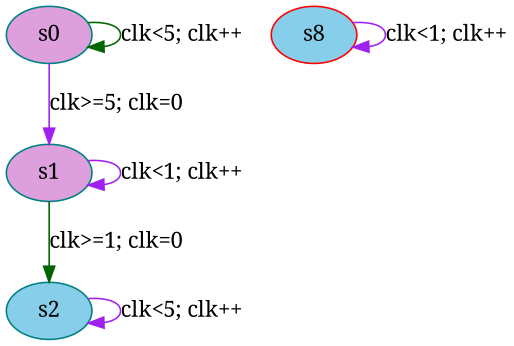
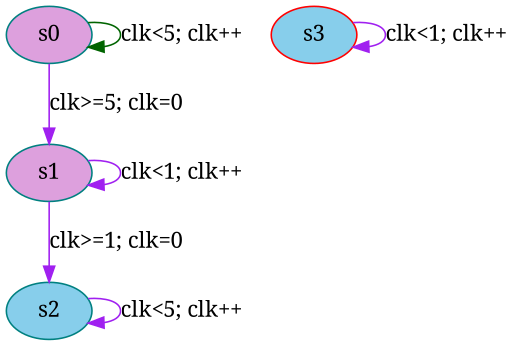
(314, 35) -> (314, 35)
(49, 234) -> (49, 234)
